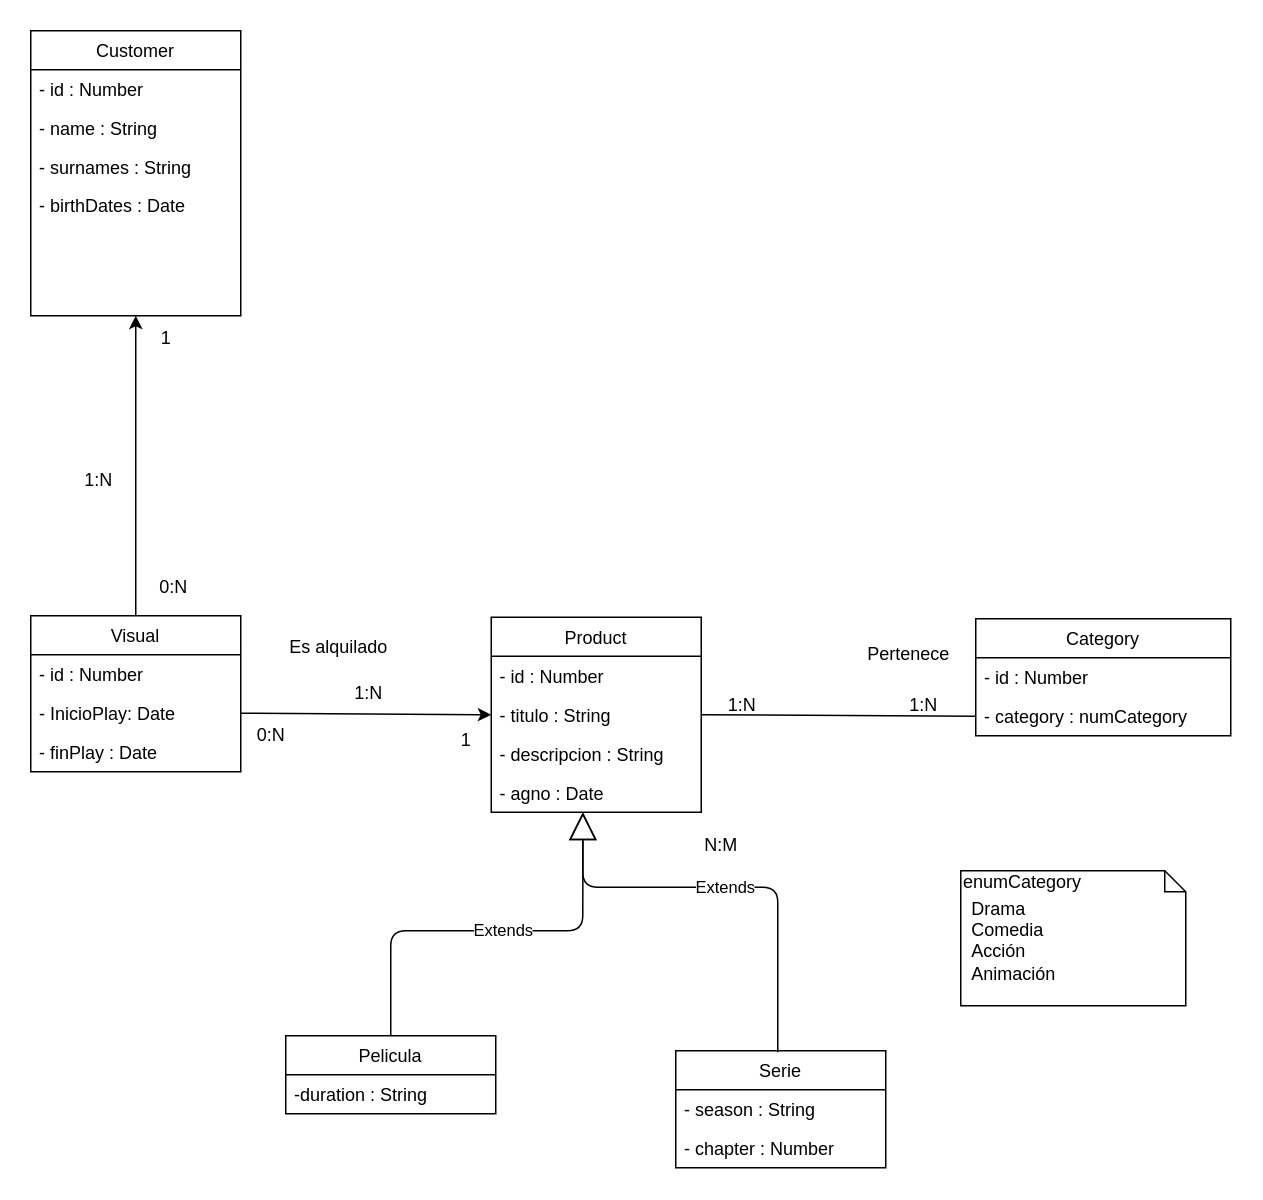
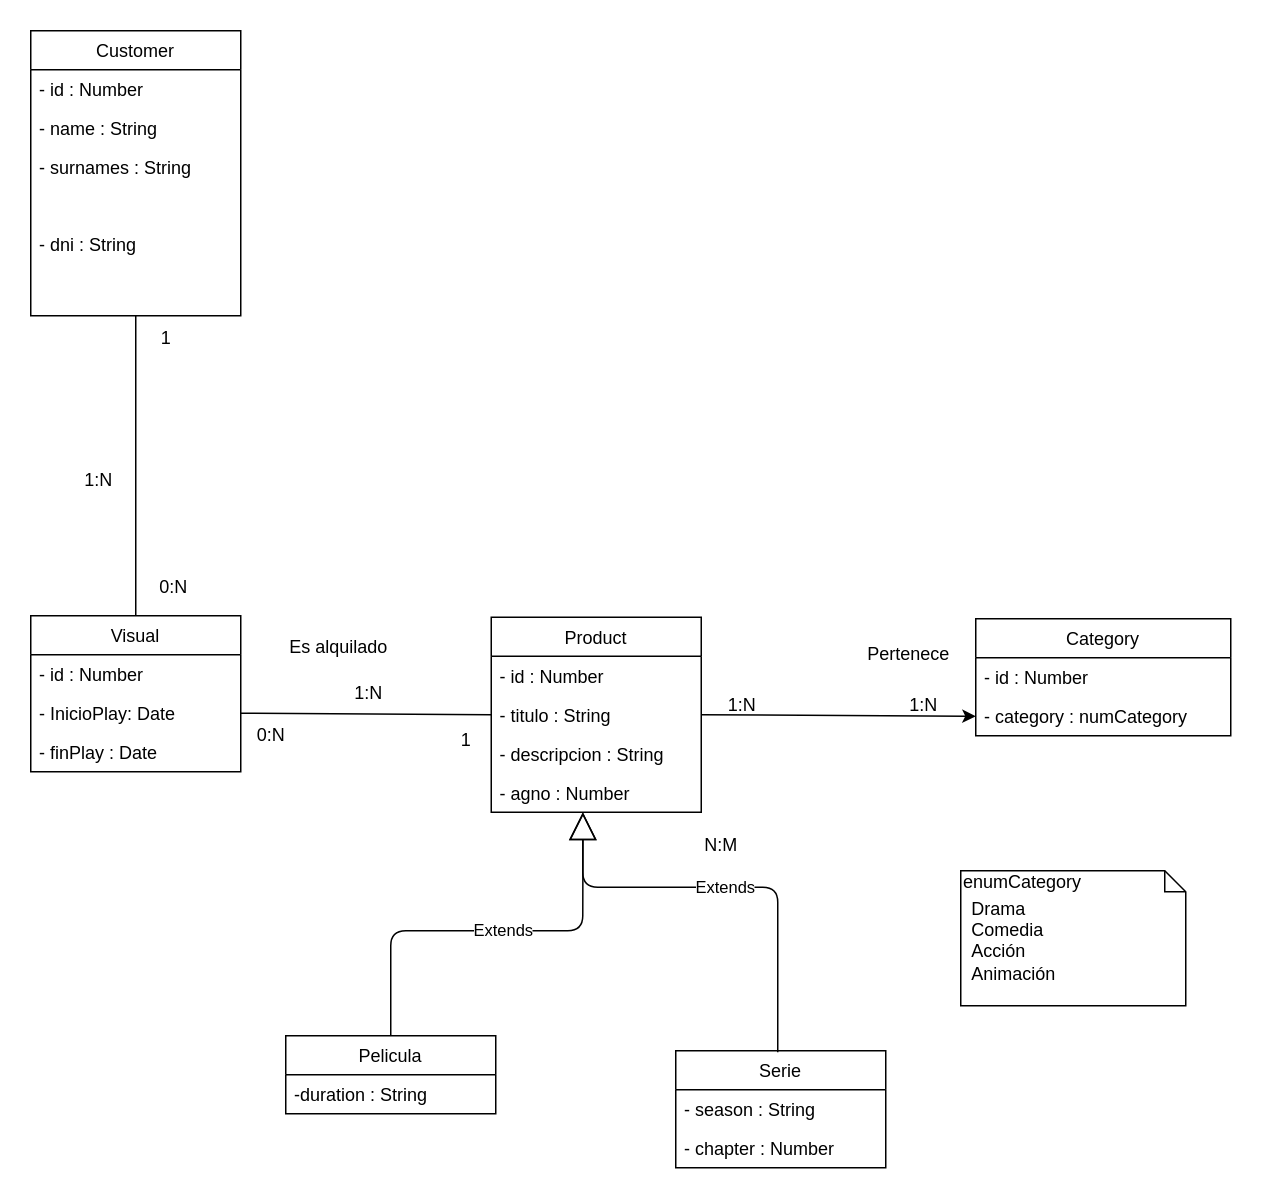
(136, 205) -> none
none -> (136, 244)
(136, 327) -> (136, 322)
(479, 715) -> (483, 715)
(968, 716) -> (964, 716)
(556, 794) -> (566, 794)
